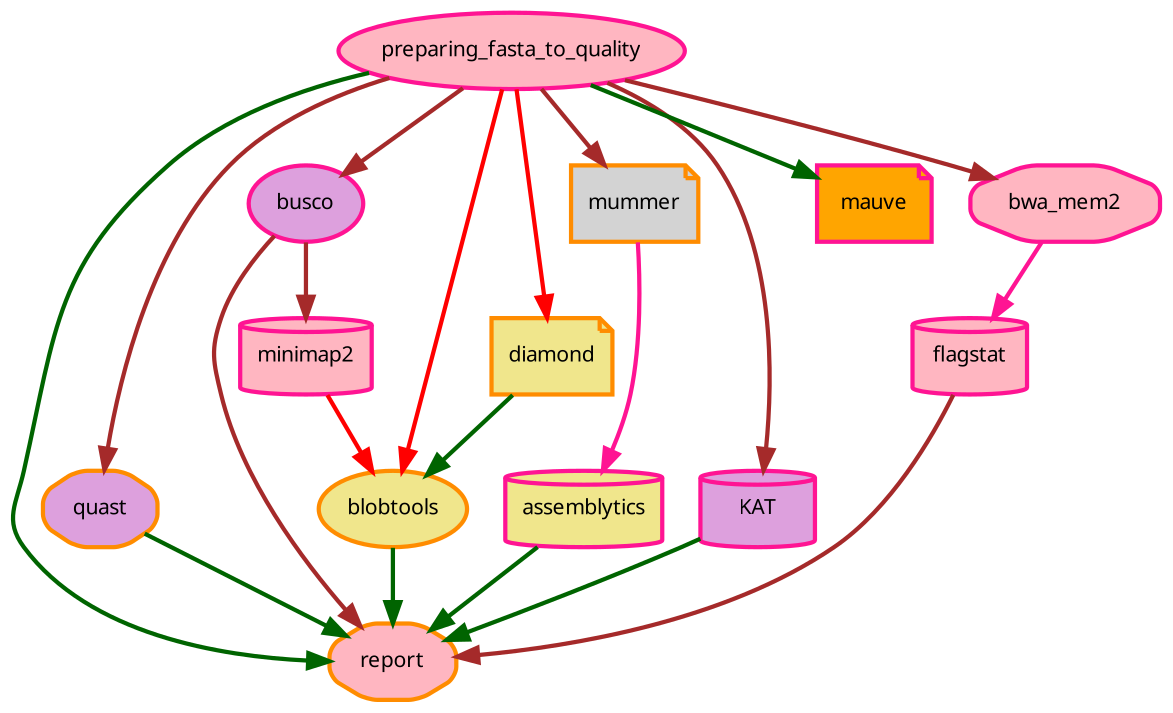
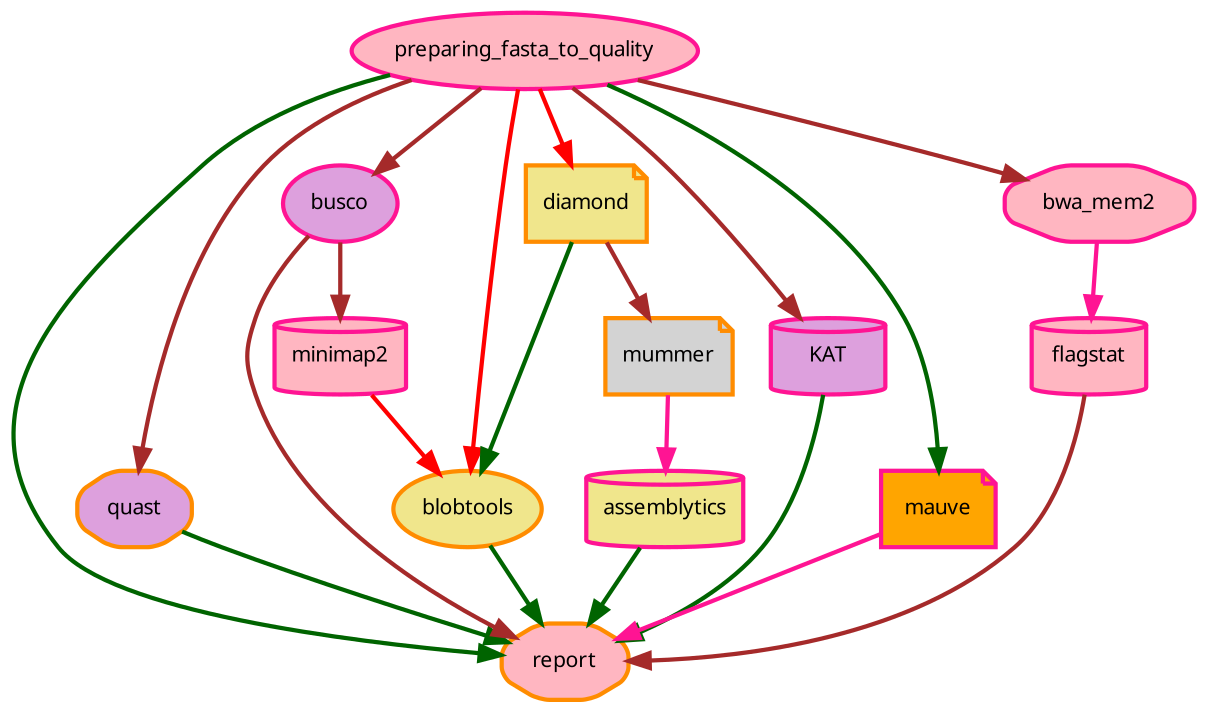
(566, 119) -> (623, 271)
none -> (759, 582)
